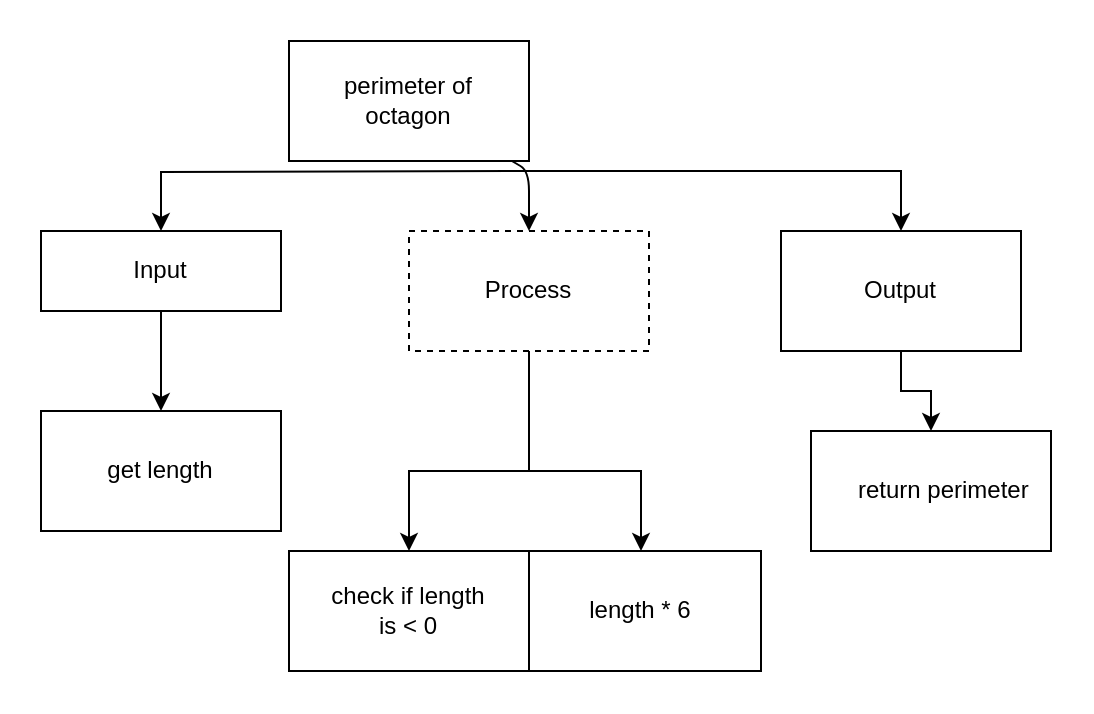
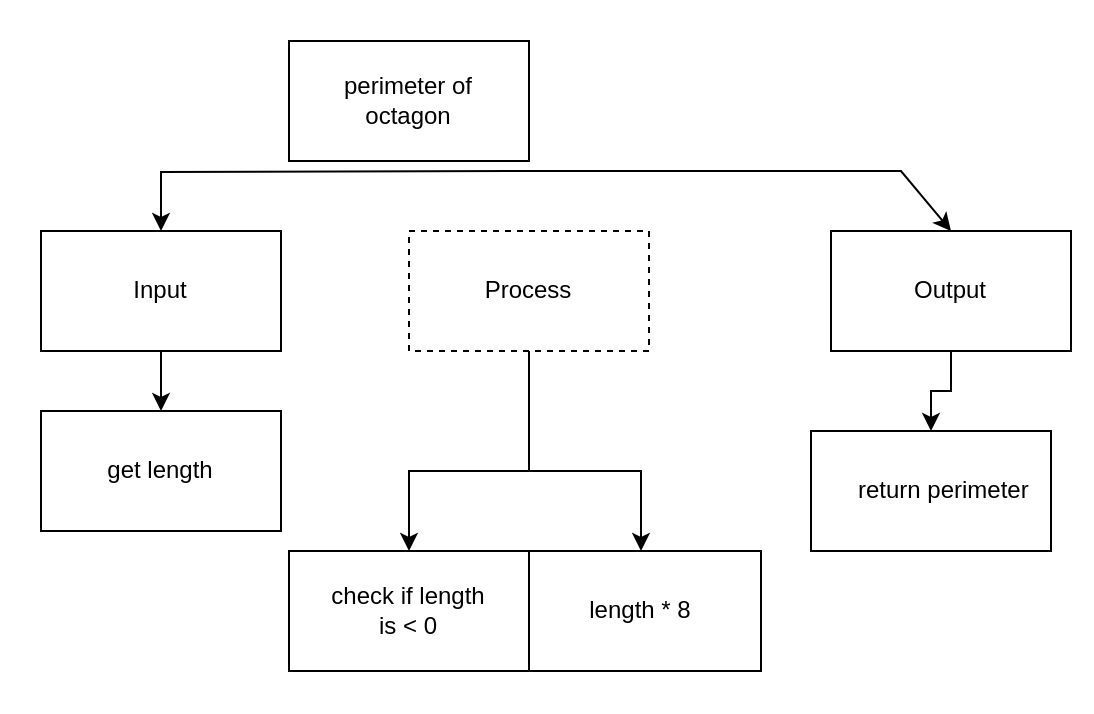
(529, 187) -> none
(161, 271) -> (161, 291)
(901, 291) -> (951, 291)
(641, 611) -> (641, 611)
